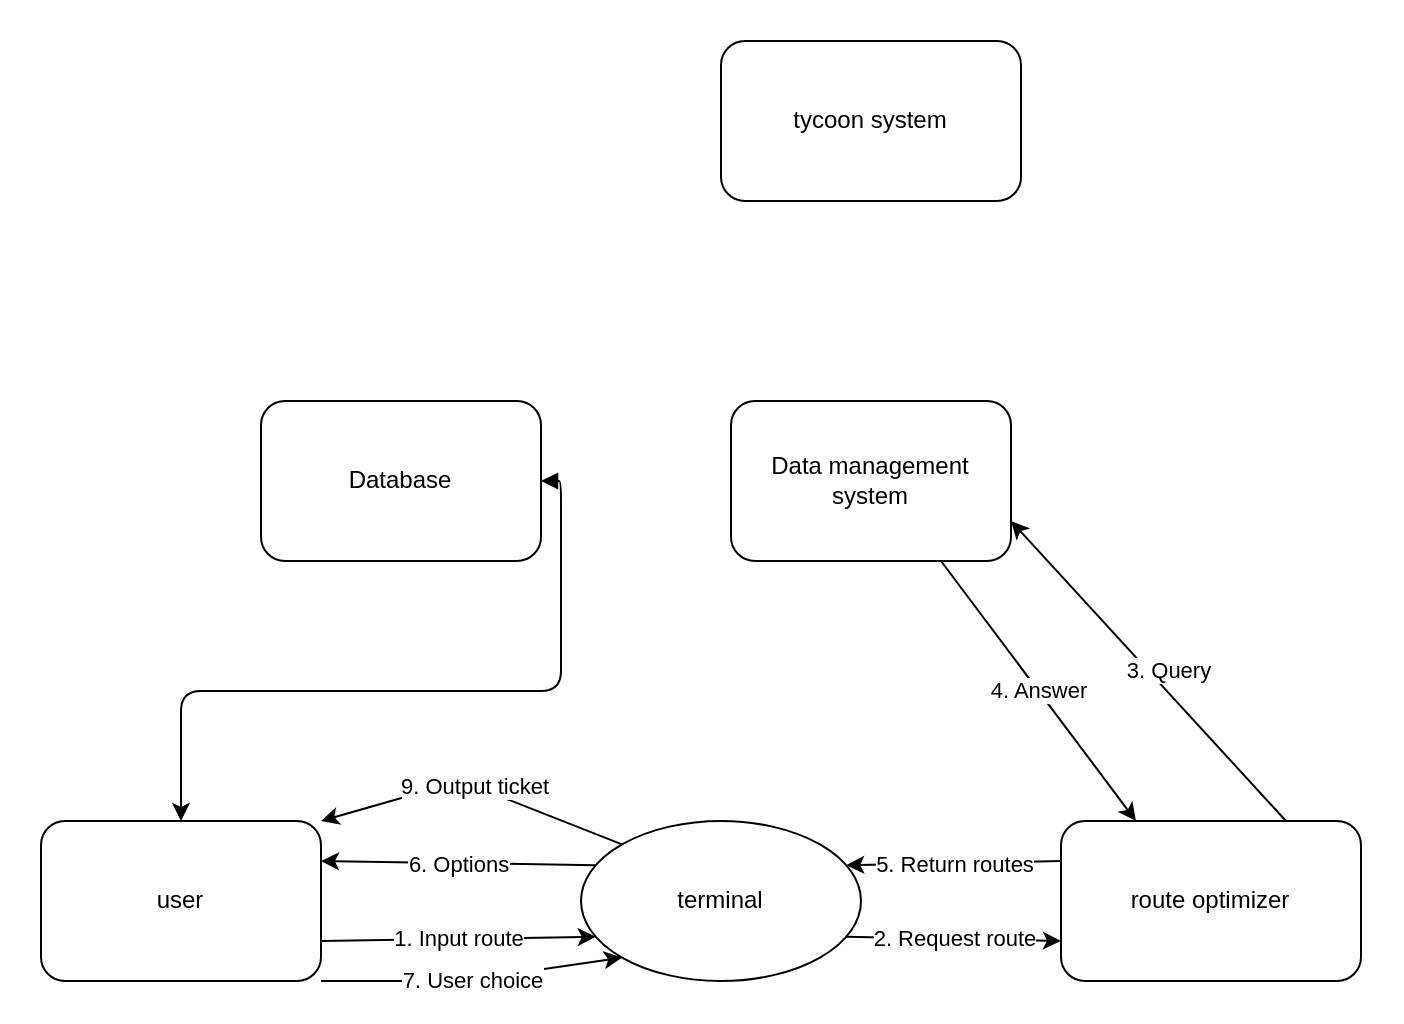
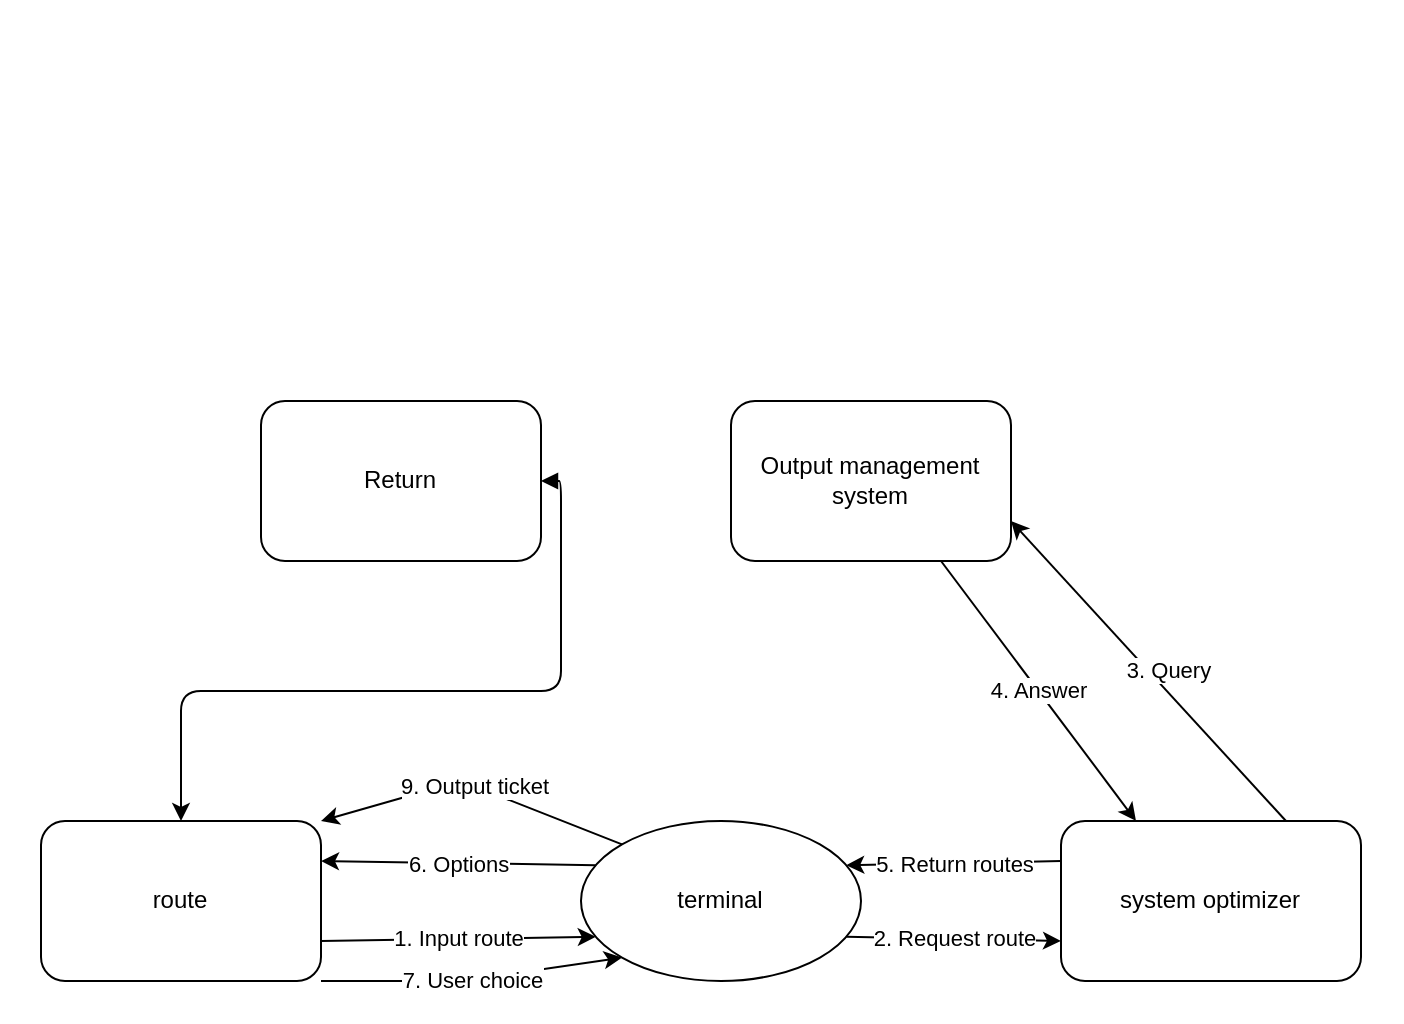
(871, 121) -> none
(401, 481) -> (401, 481)
(871, 481) -> (871, 481)
(181, 901) -> (181, 901)
(1211, 901) -> (1211, 901)
